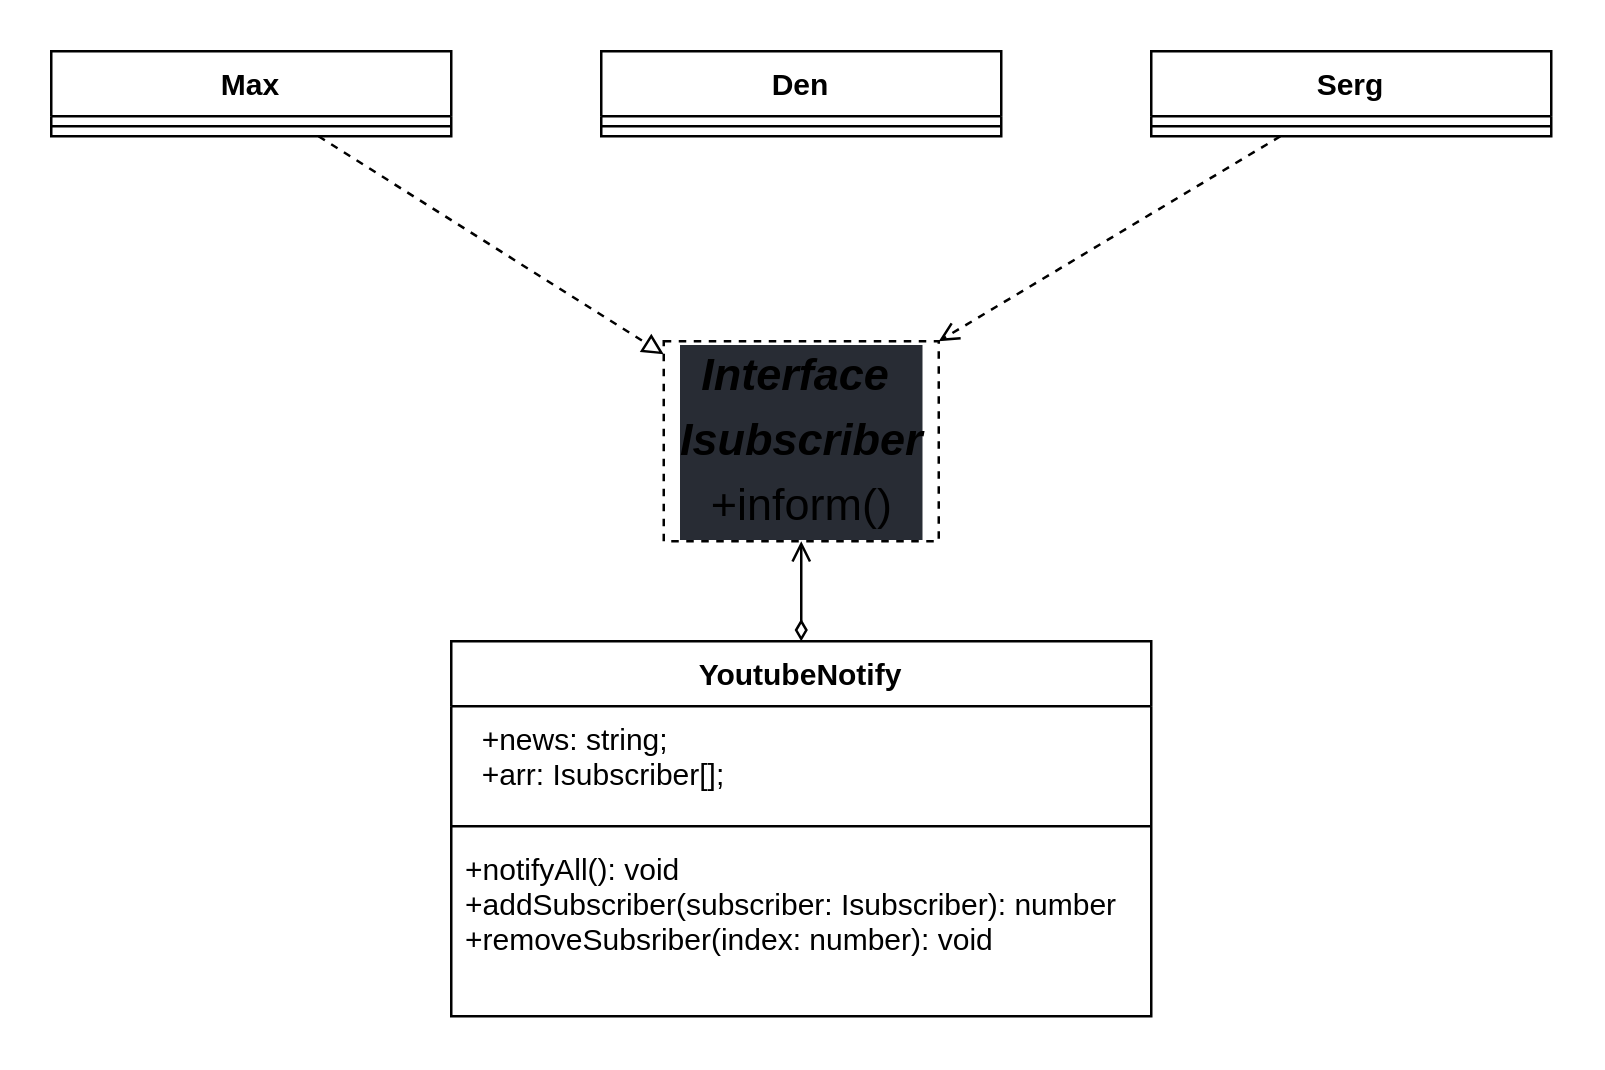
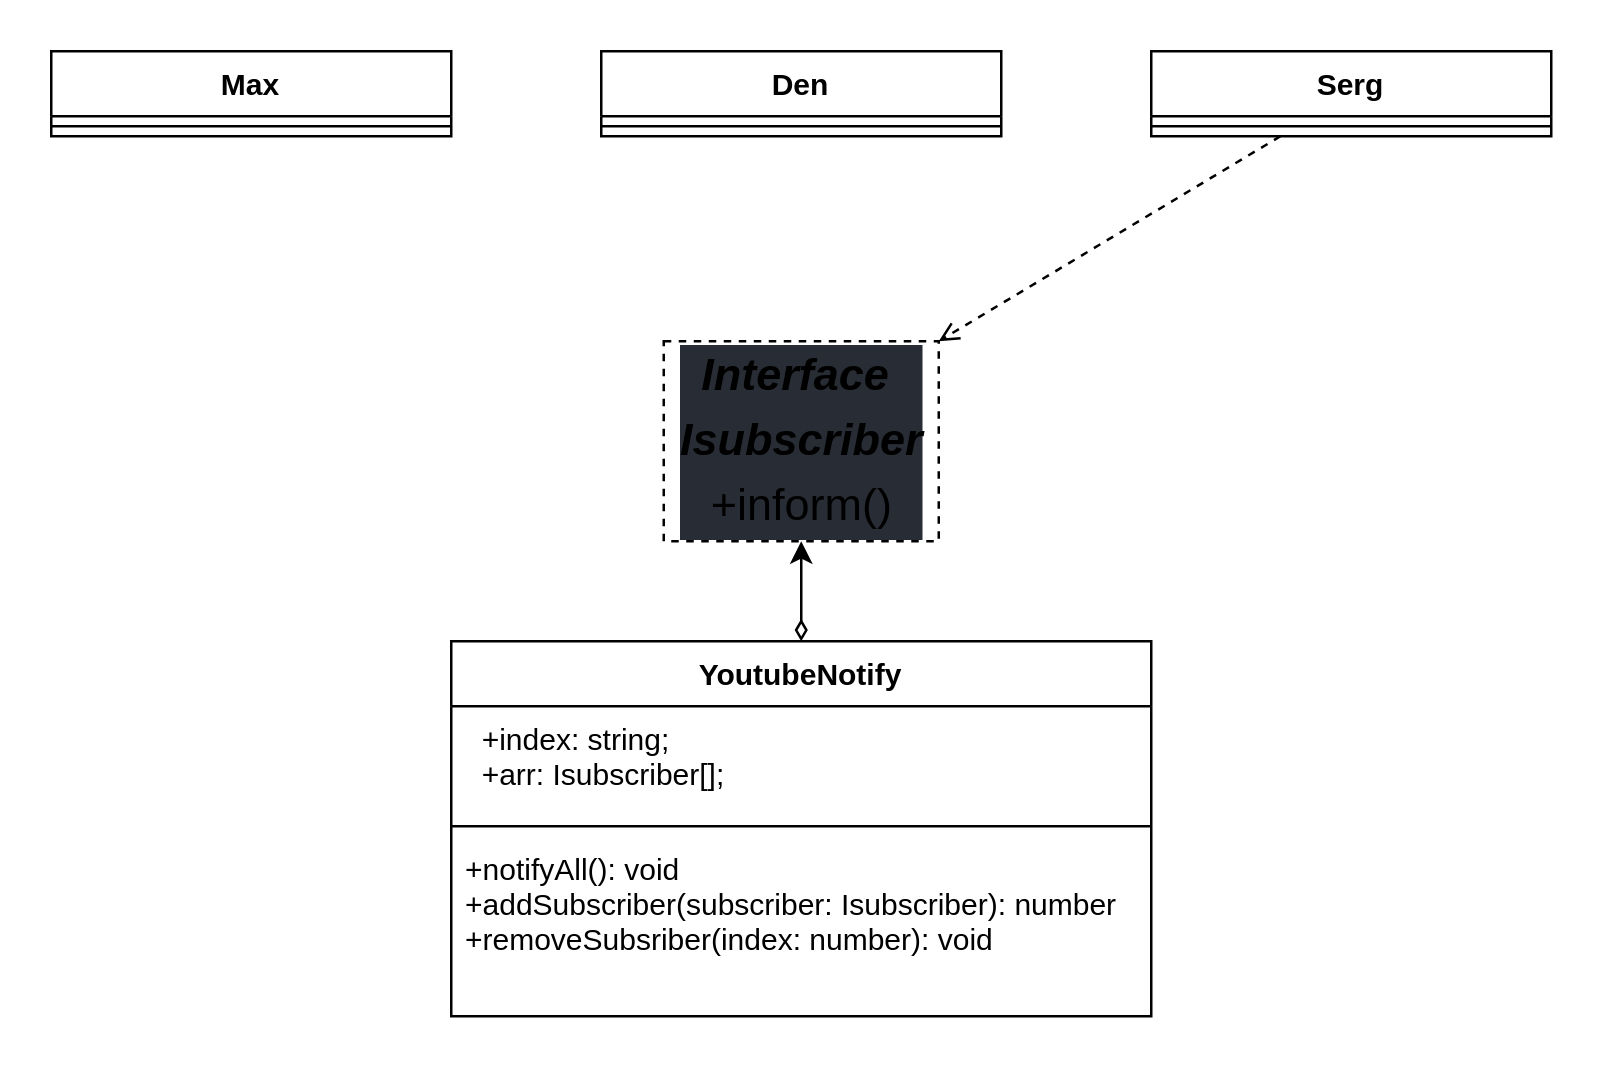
(486, 242) -> none
(801, 555) -> (801, 559)
(567, 740) -> (572, 740)
